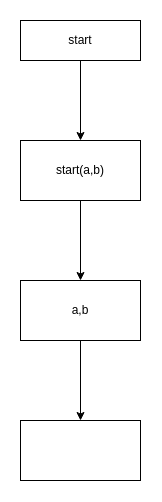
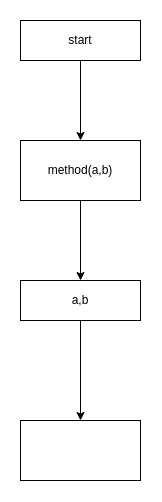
(81, 171) -> (81, 171)
(81, 311) -> (81, 301)
